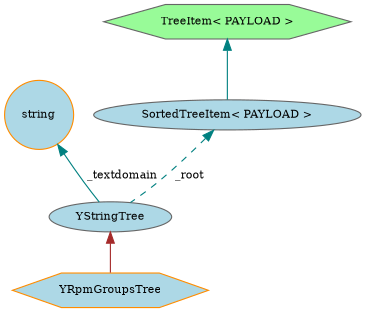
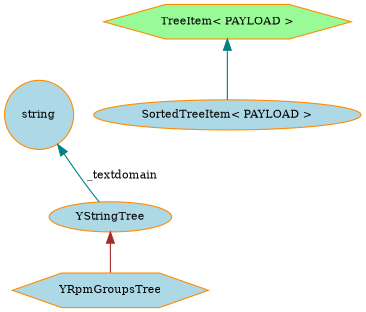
(227, 22) -> (227, 22)
(227, 115) -> (227, 115)
(170, 172) -> none
(110, 217) -> (110, 217)
